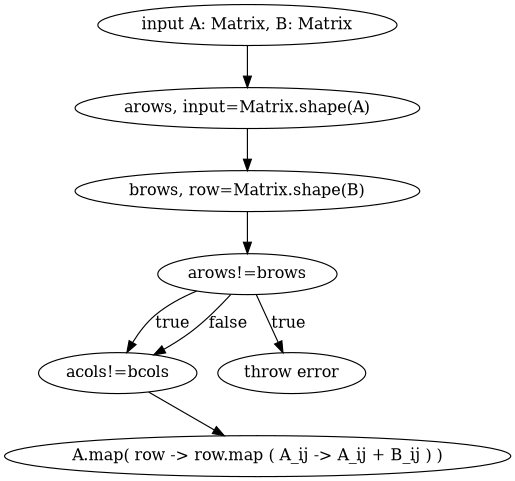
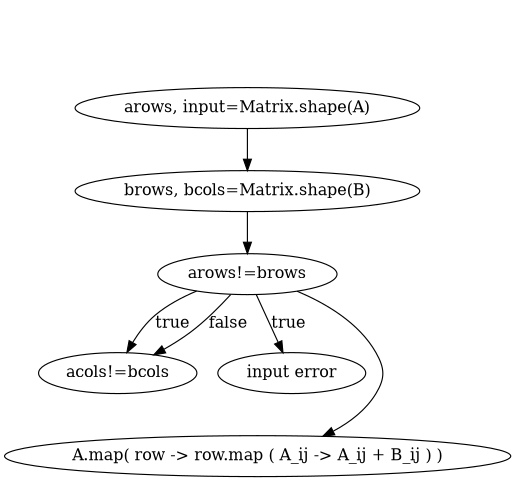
(247, 25) -> none
(247, 191) -> (247, 191)
(292, 373) -> (292, 373)
(181, 411) -> (376, 352)
